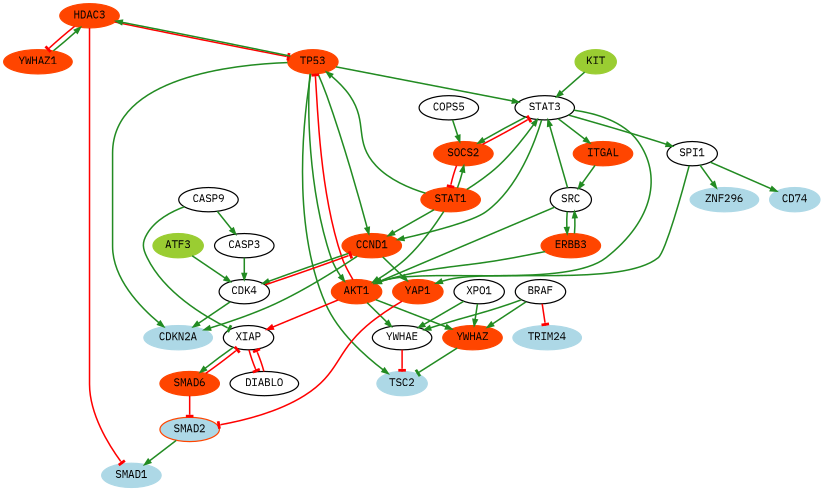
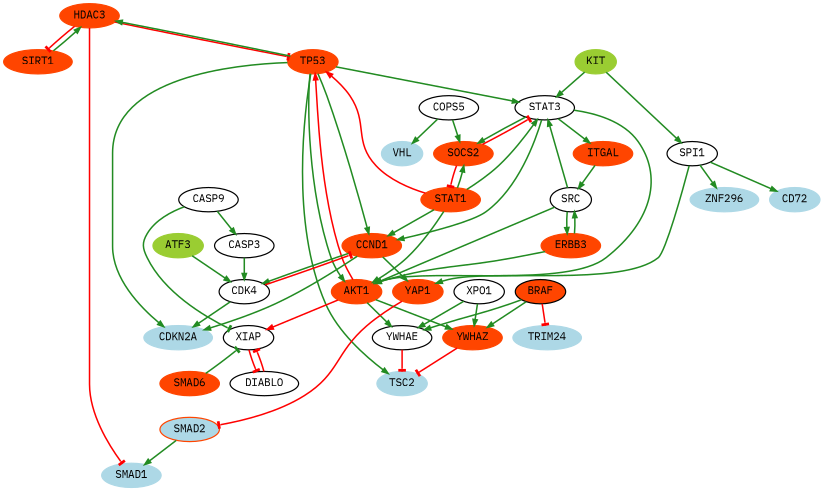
(38, 62) -> (38, 62)
(618, 129) -> (641, 105)
(364, 146) -> (364, 146)
none -> (402, 154)
(324, 180) -> (324, 180)
(795, 200) -> (795, 200)
(540, 292) -> (540, 292)
(219, 358) -> none
(438, 360) -> (438, 360)
(221, 362) -> (221, 362)
(190, 405) -> none
